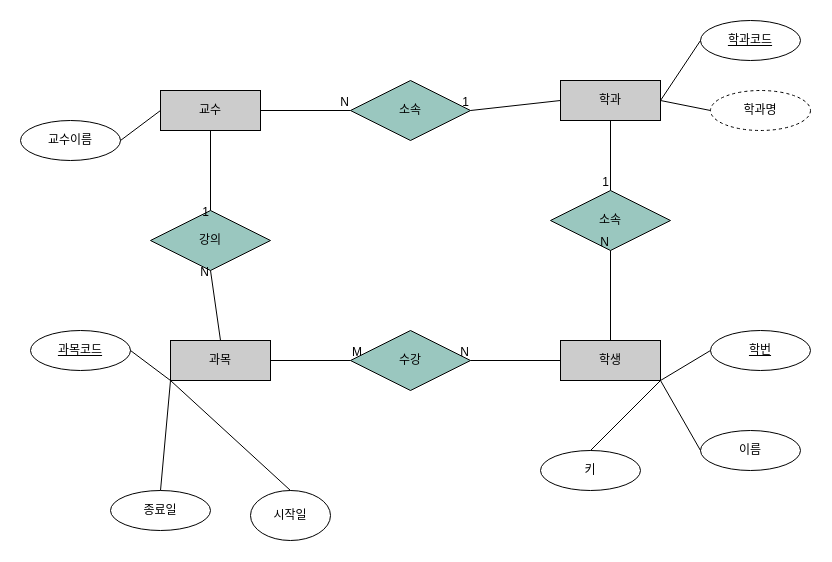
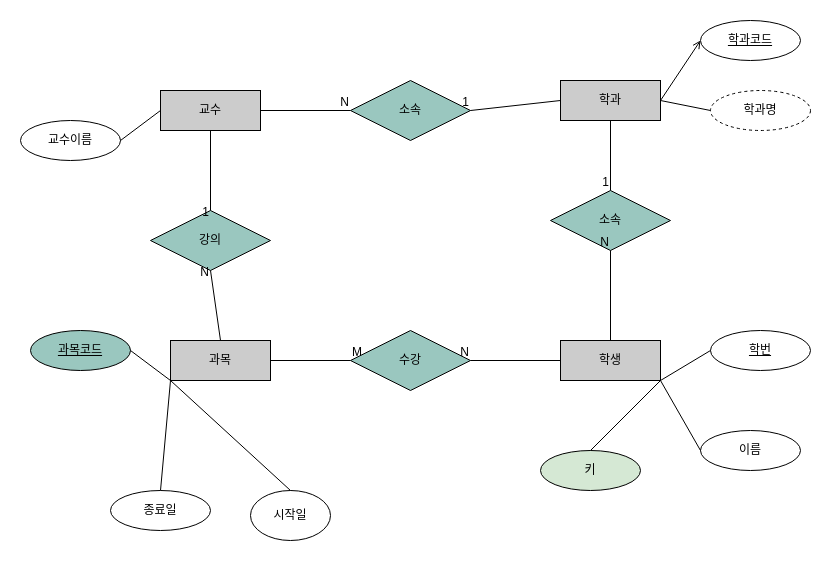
(698, 45) -> (698, 45)
(81, 351) -> (81, 351)
(591, 471) -> (591, 471)
